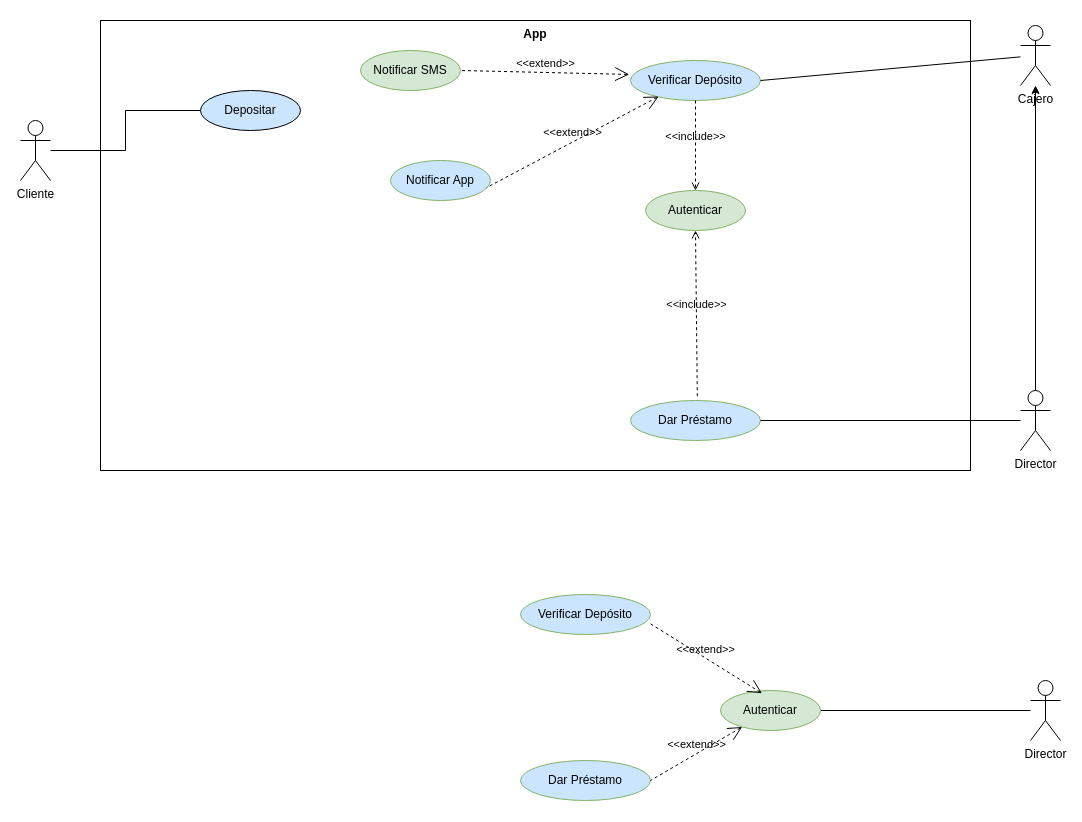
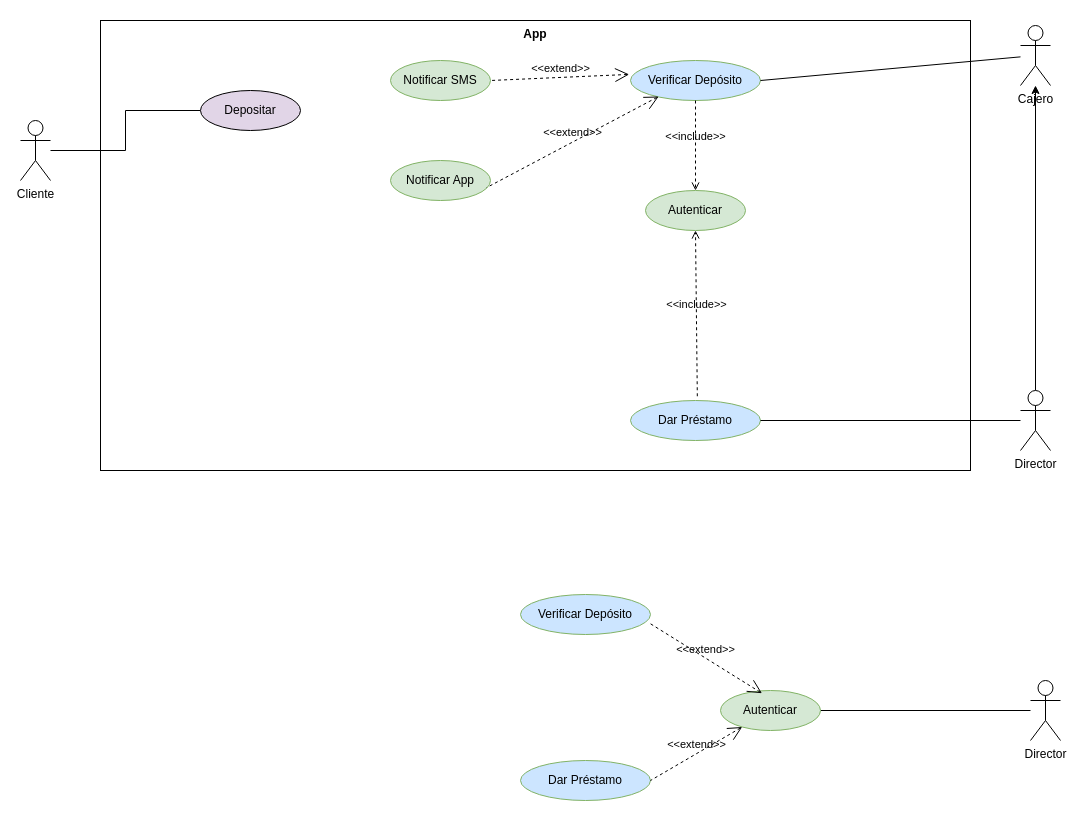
(411, 71) -> (441, 81)
(251, 111) -> (251, 111)
(441, 181) -> (441, 181)
